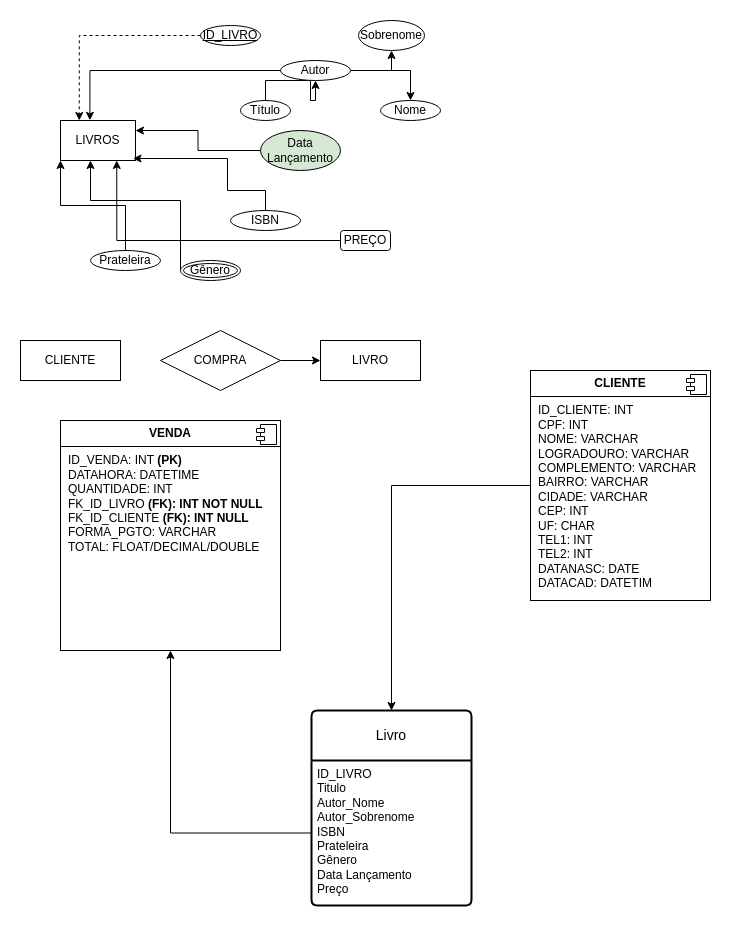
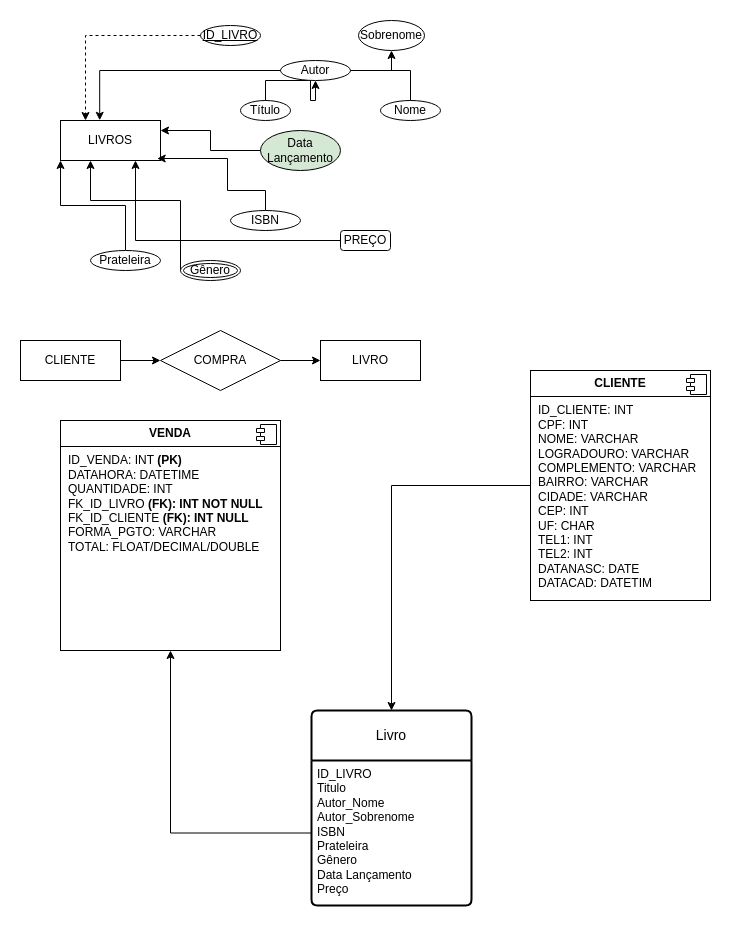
(411, 92) -> (411, 95)
(98, 141) -> (111, 141)
none -> (137, 361)
